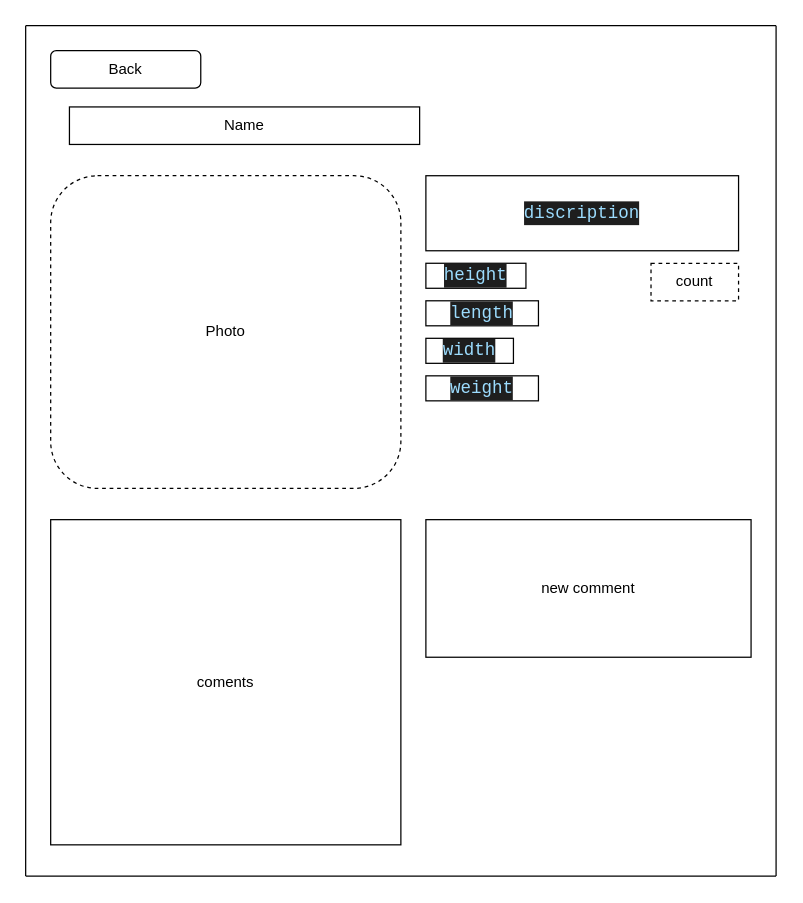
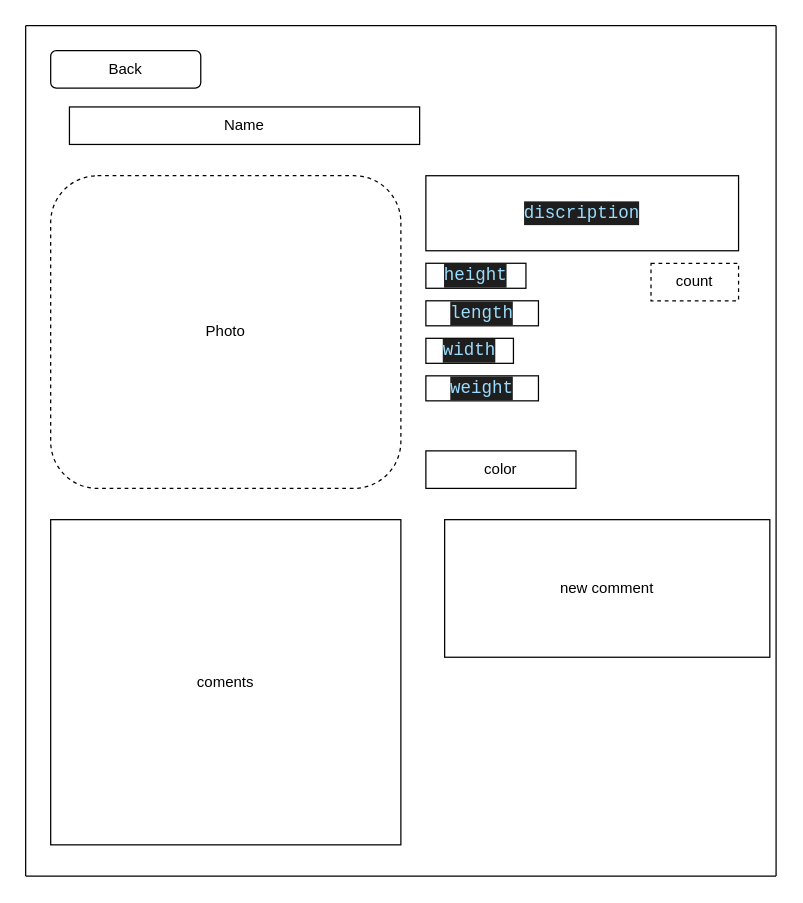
none -> (501, 469)
(588, 588) -> (607, 588)
